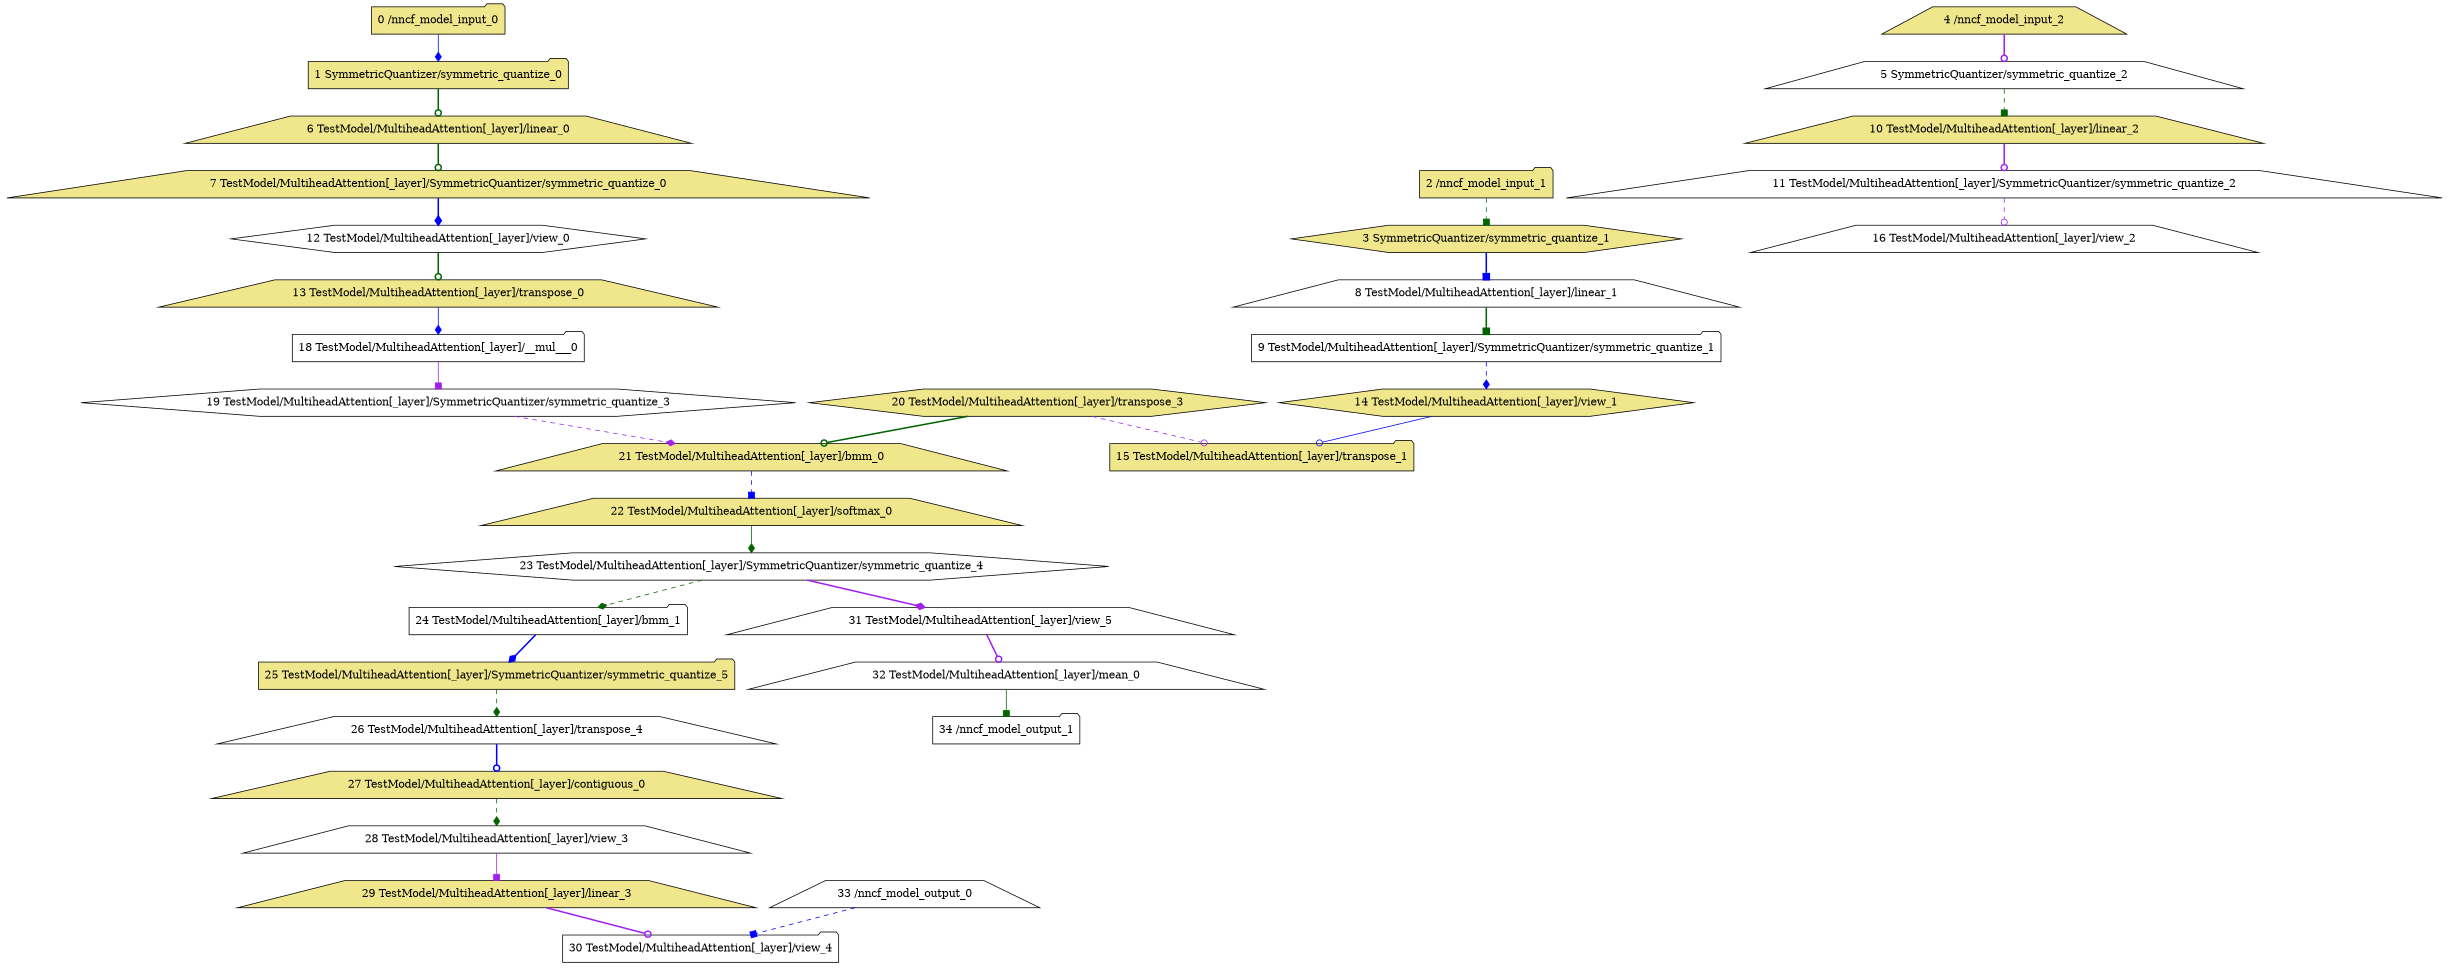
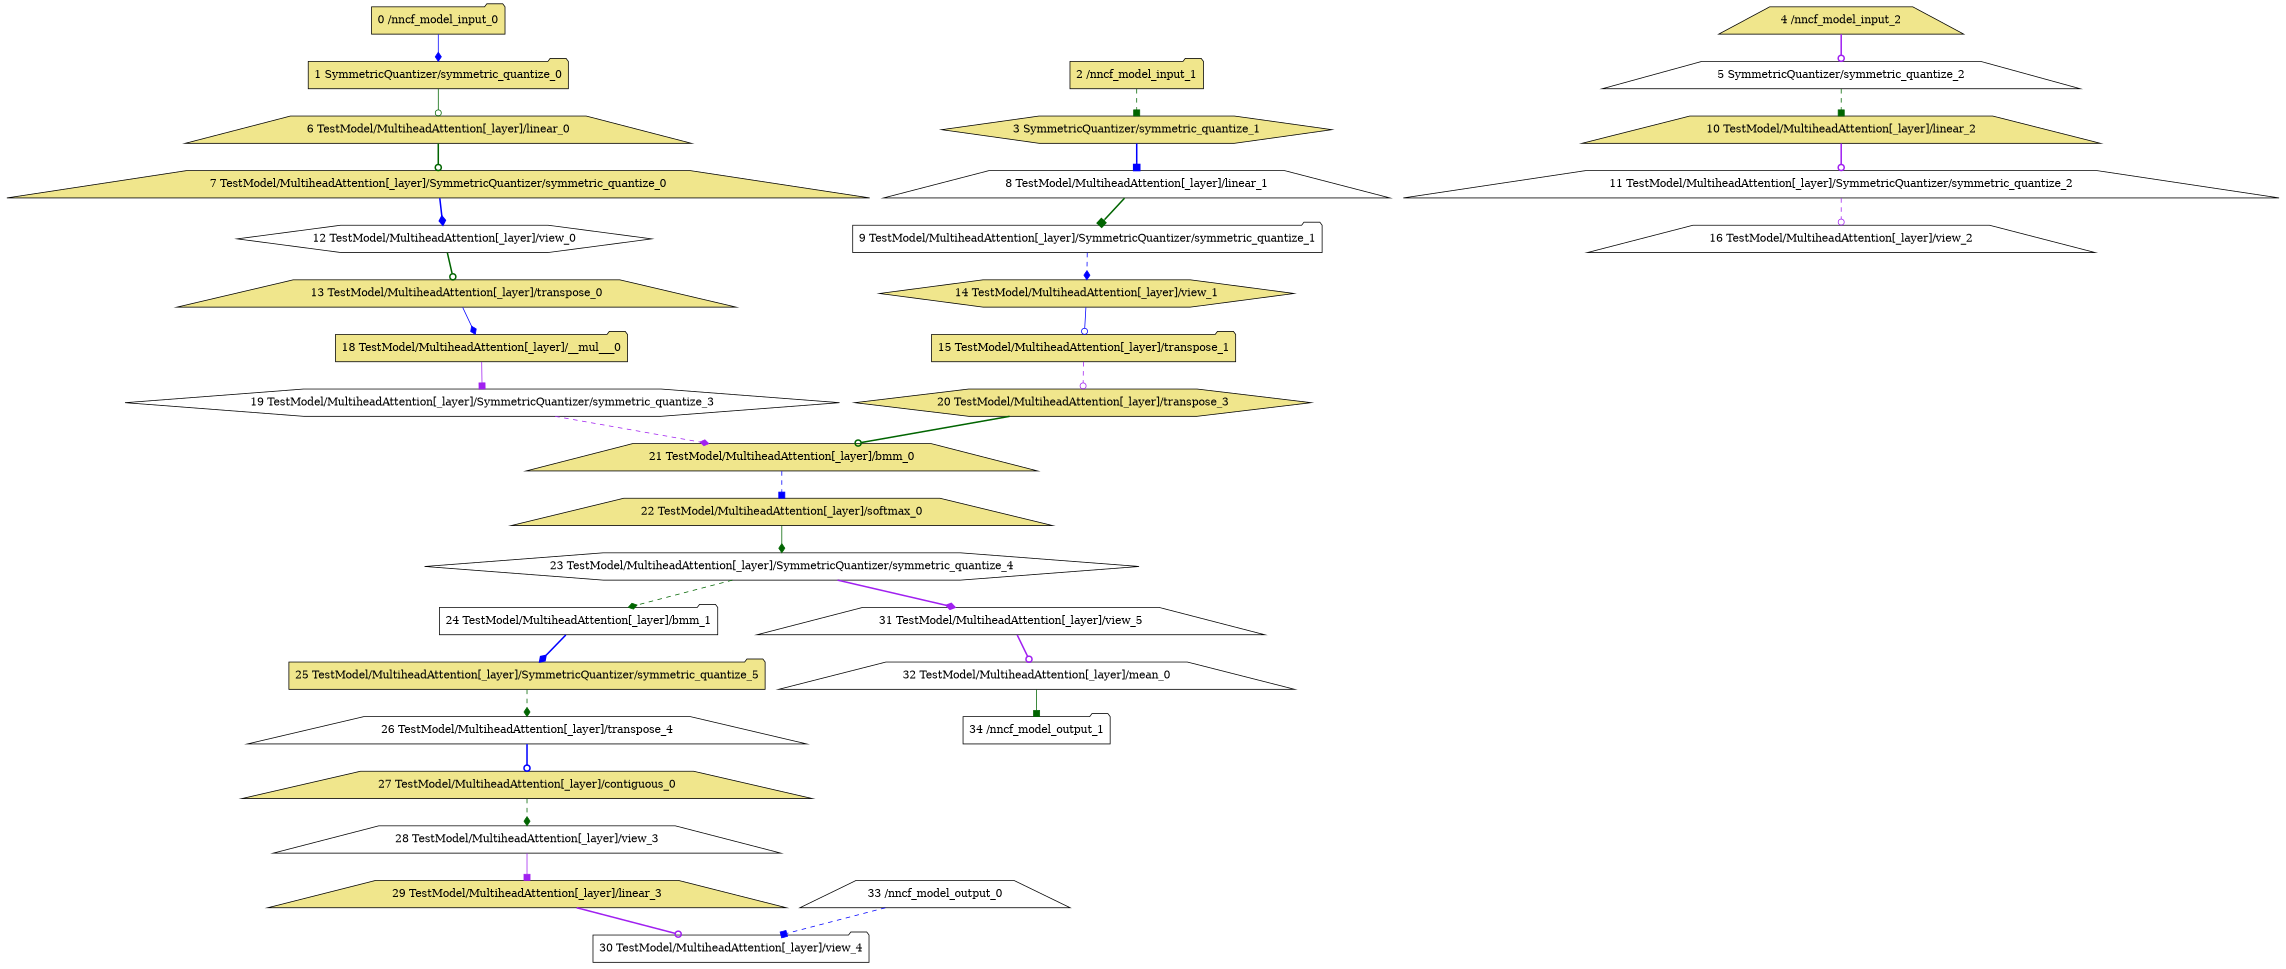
(438, 99) -> (438, 99)
(438, 348) -> (482, 348)
(1147, 429) -> (1083, 372)
